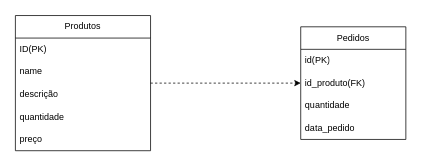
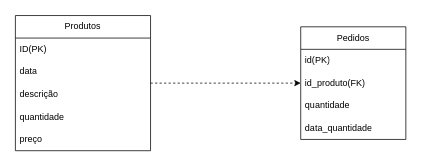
(30, 72) -> (30, 72)
(331, 128) -> (342, 128)
